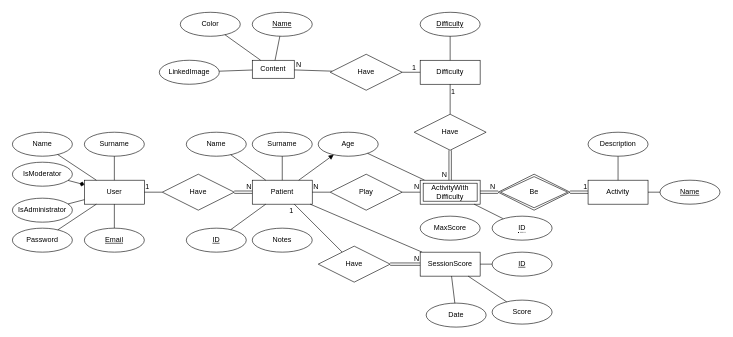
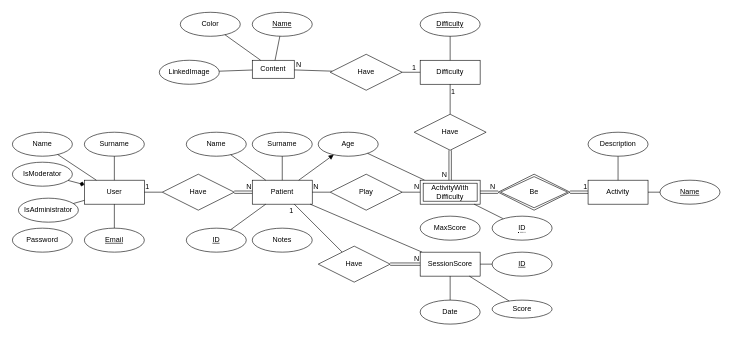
(42, 210) -> (48, 210)
(77, 217) -> none
(522, 312) -> (522, 309)
(456, 315) -> (450, 312)
